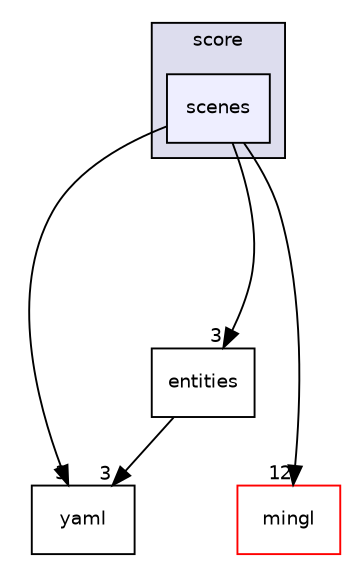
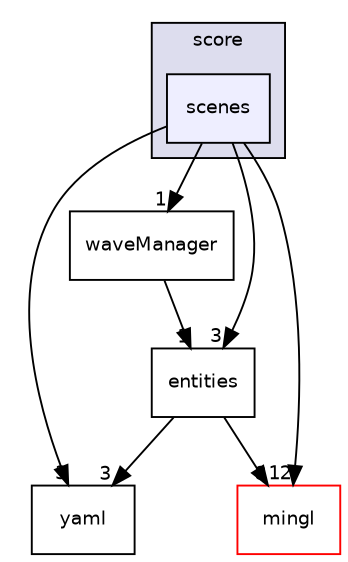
none -> (152, 246)
none -> (241, 443)
